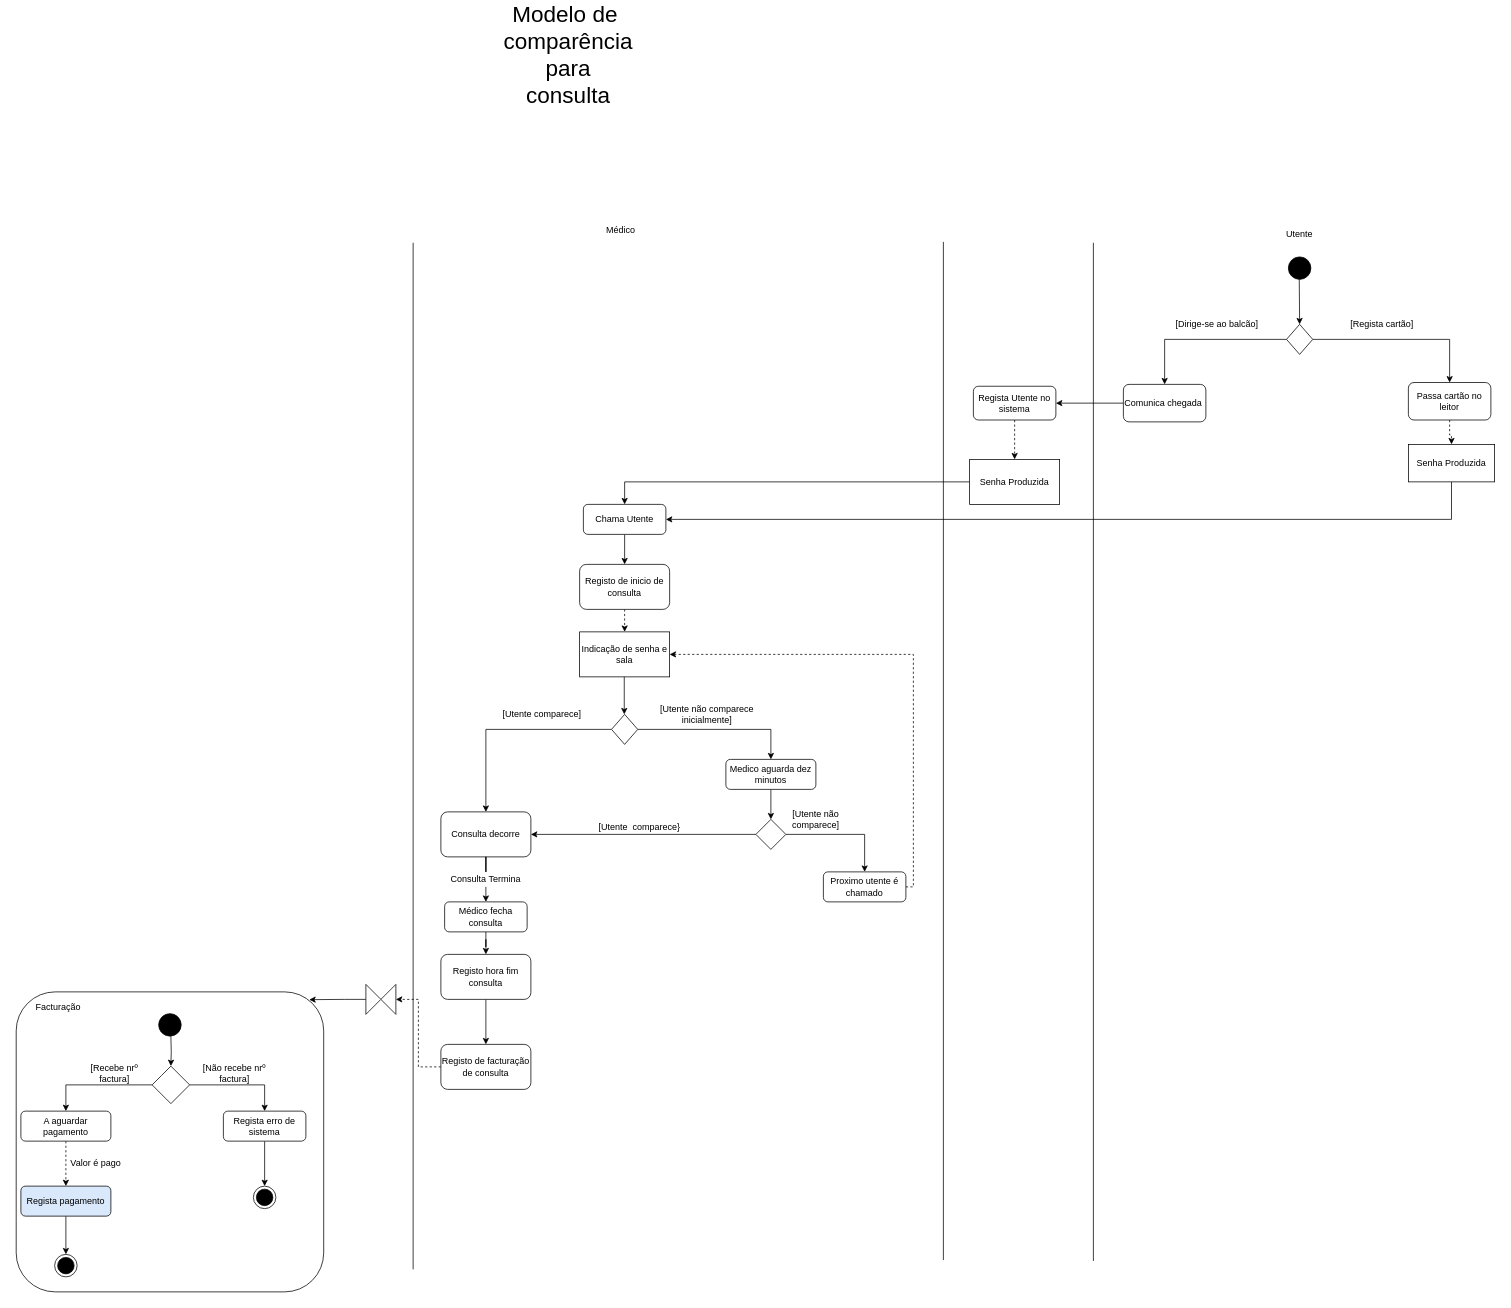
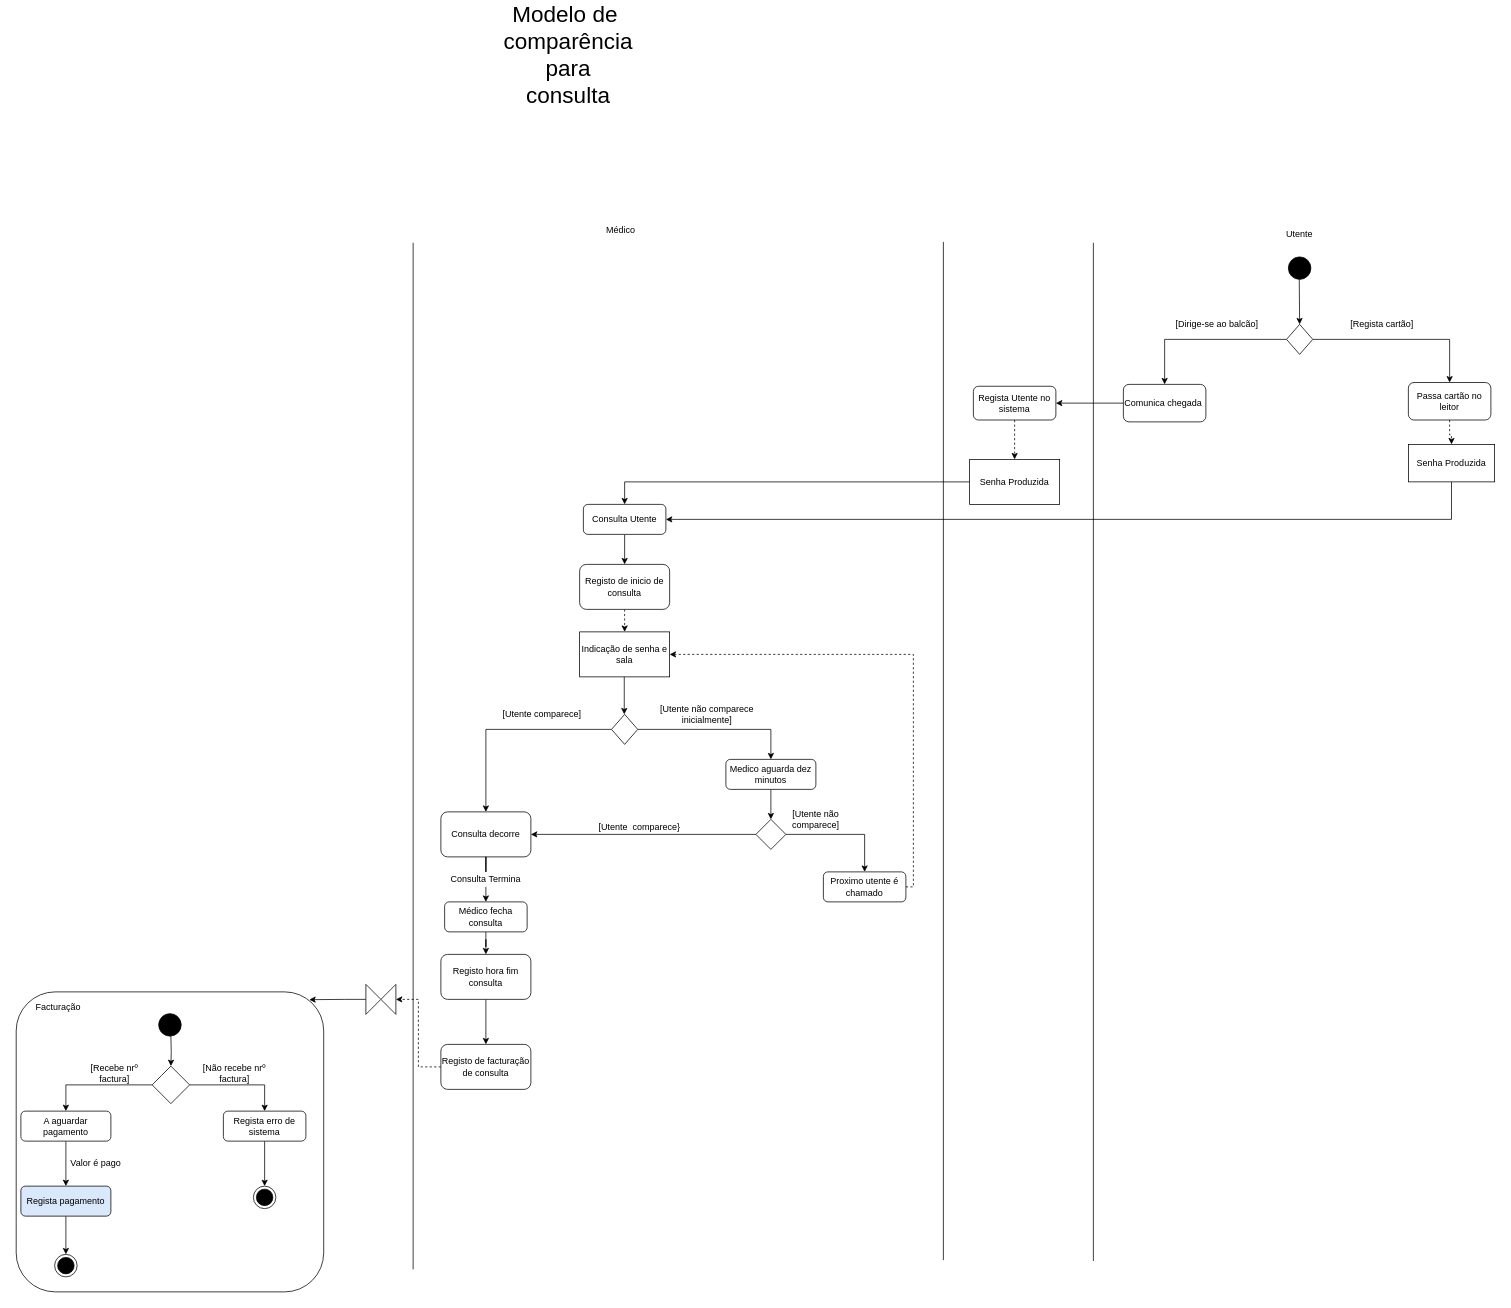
(624, 519) -> (624, 519)
(66, 1161) -> (66, 1161)
